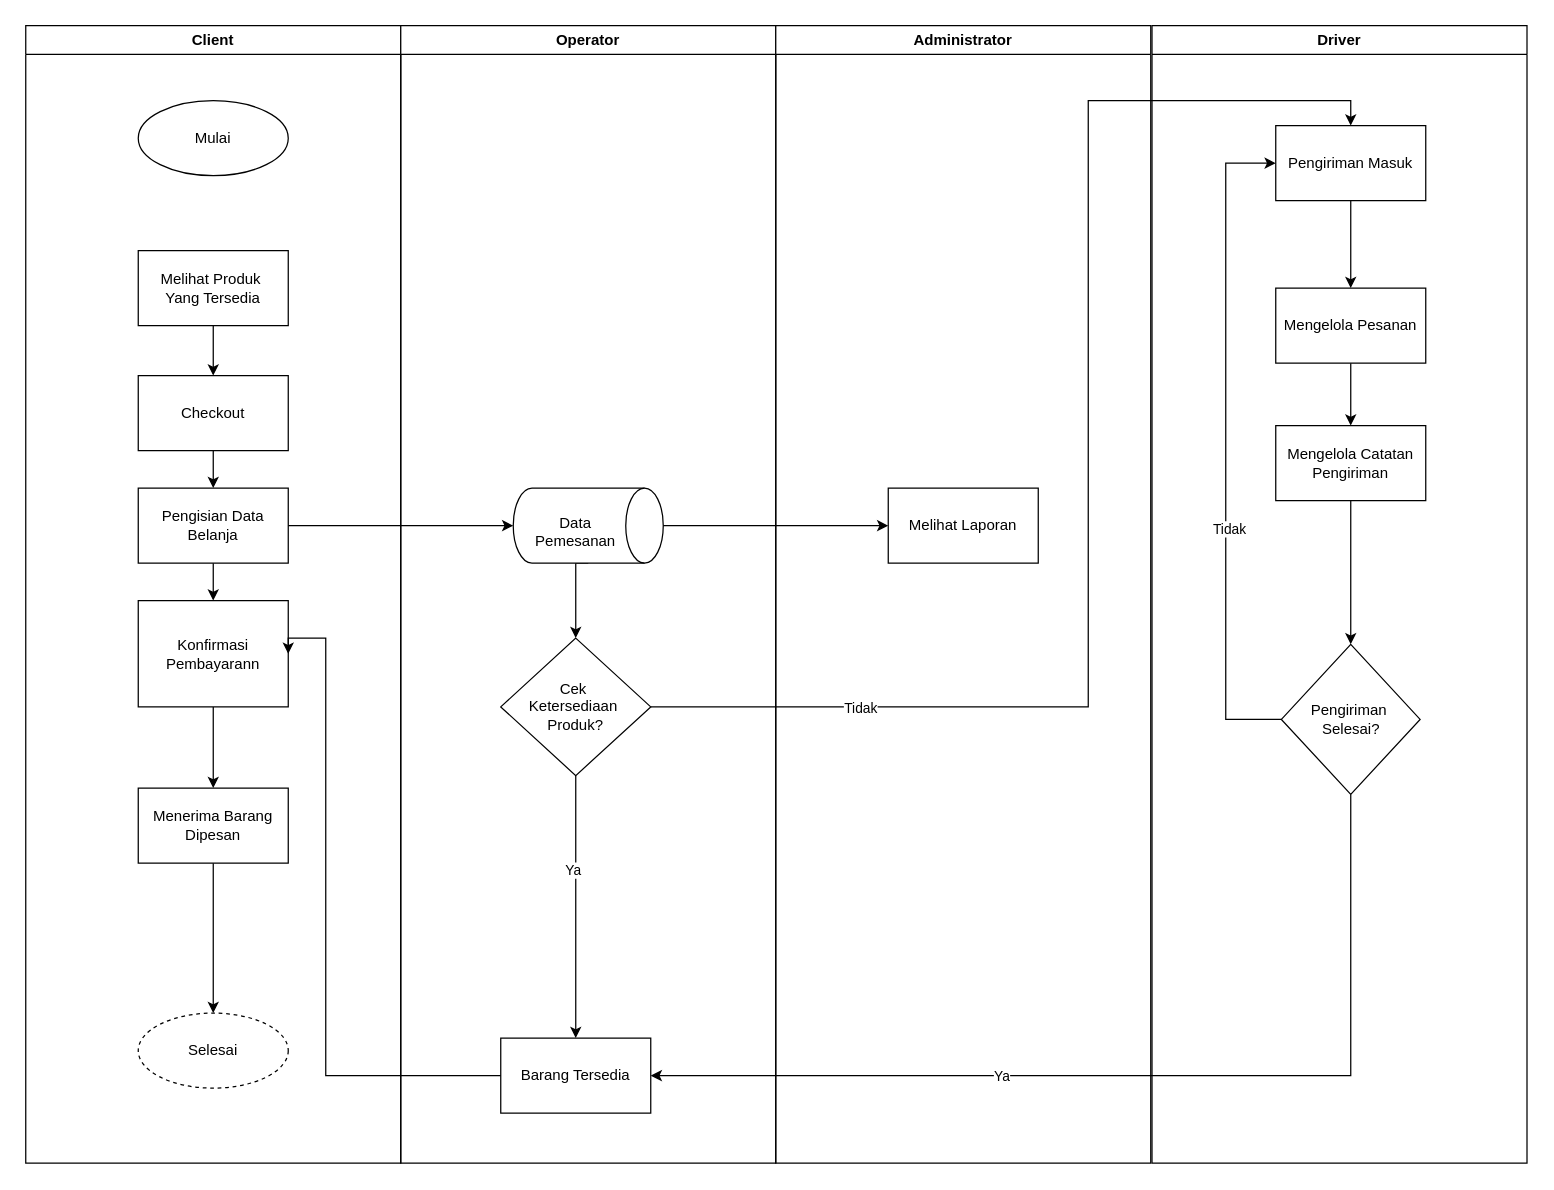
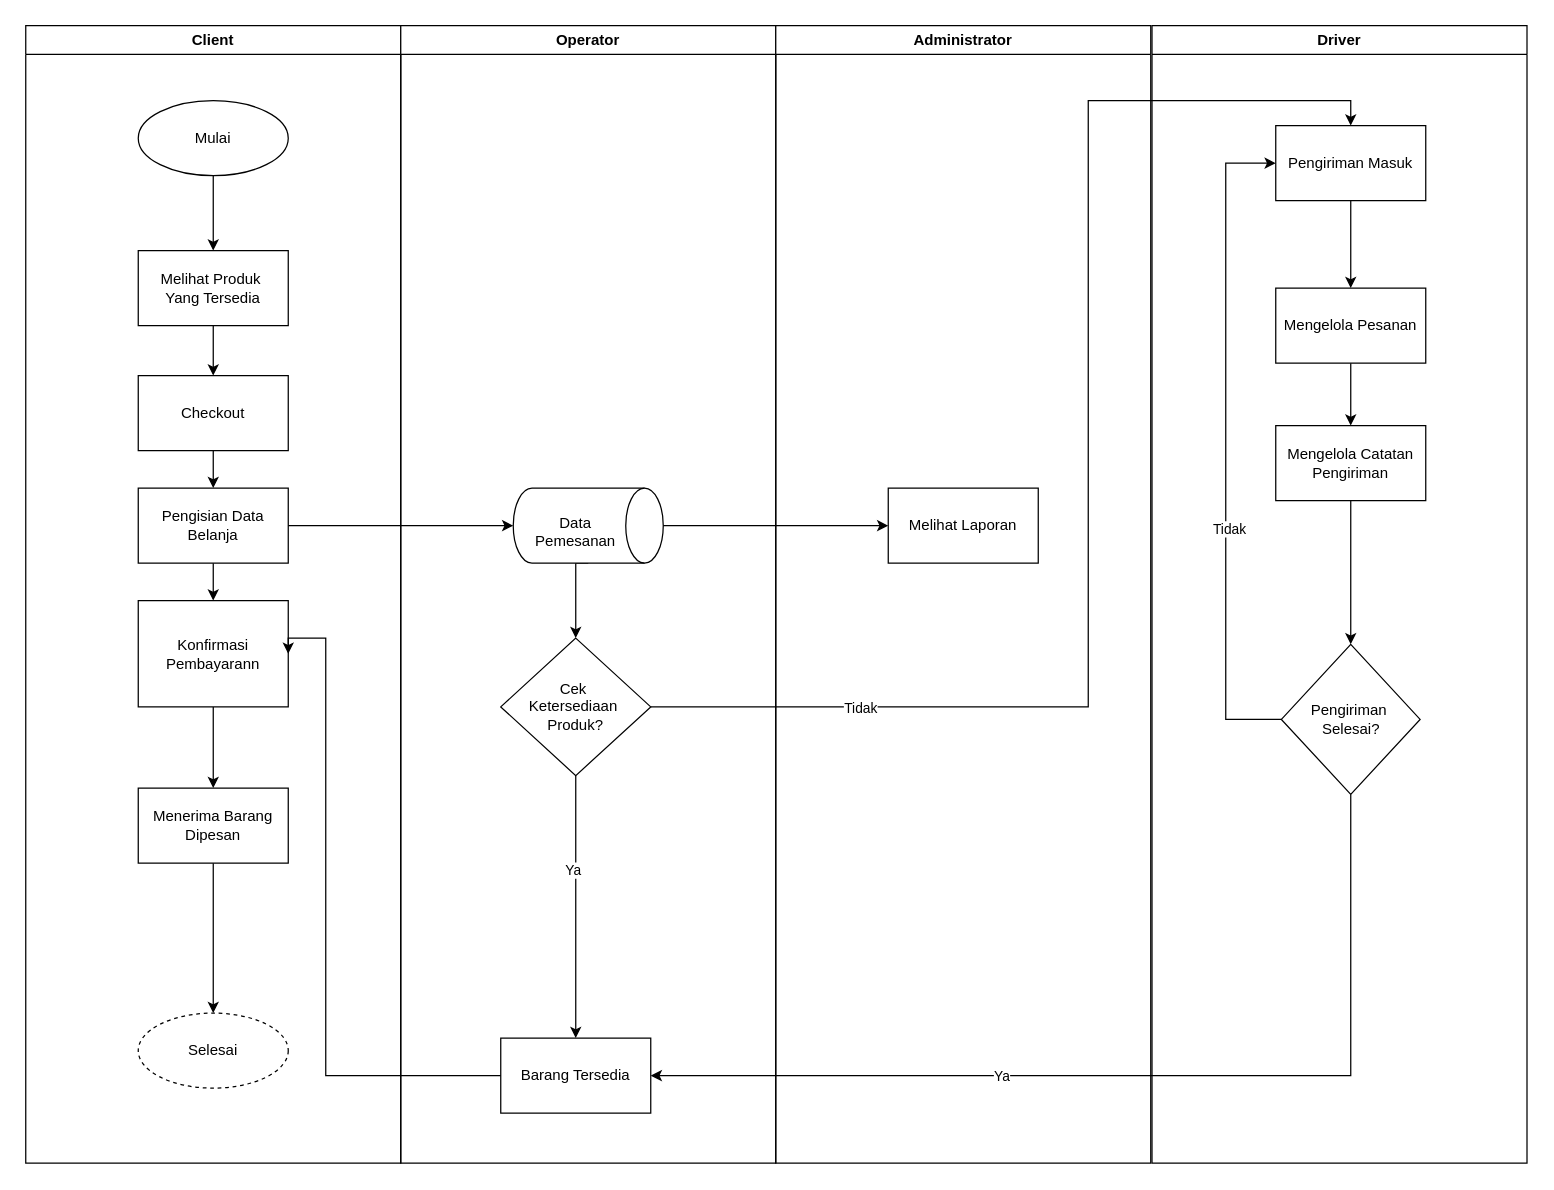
none -> (213, 209)
